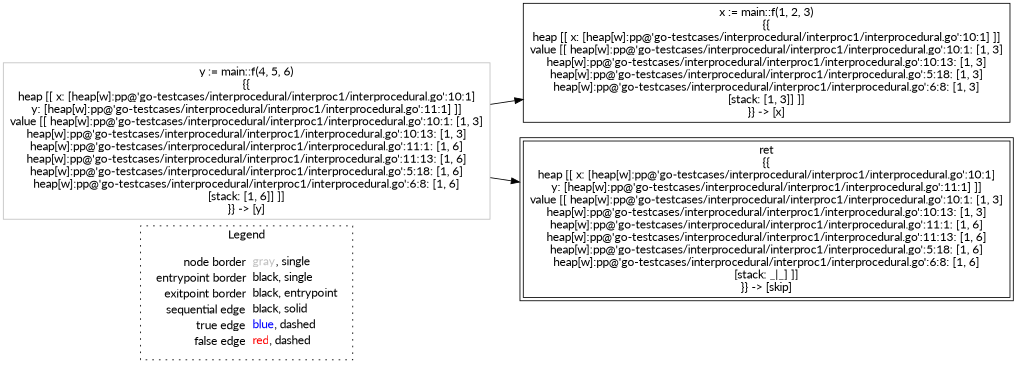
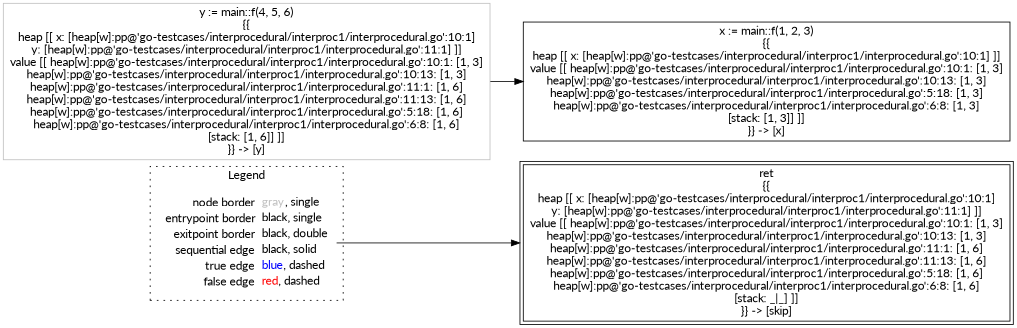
(501, 179) -> (424, 243)
(308, 293) -> (308, 234)
